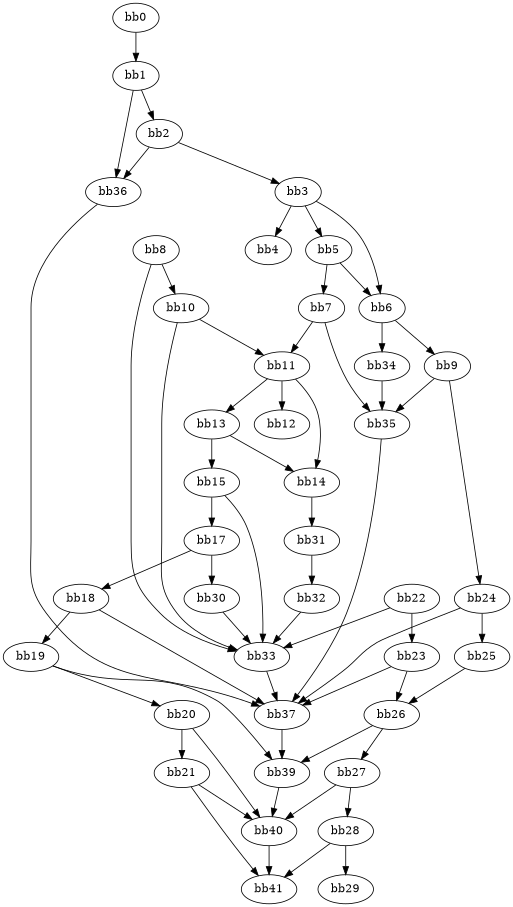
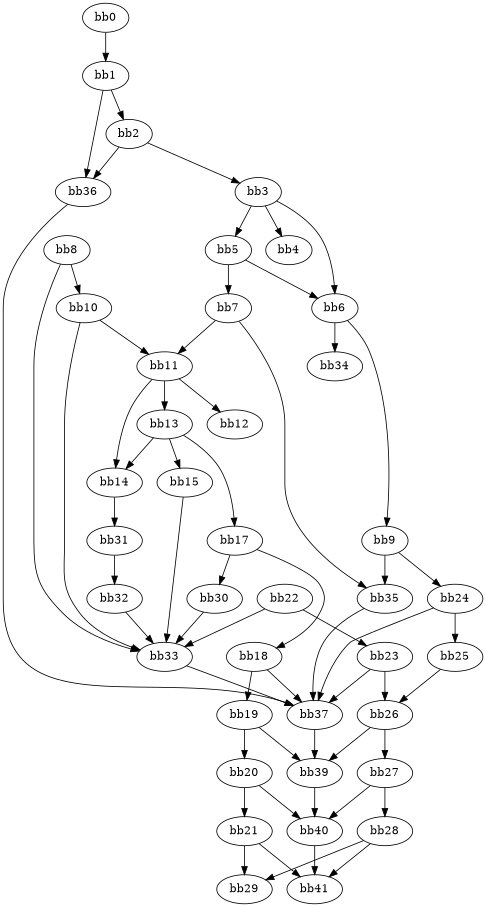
(382, 391) -> none
(212, 508) -> (220, 469)
(222, 800) -> (245, 856)
